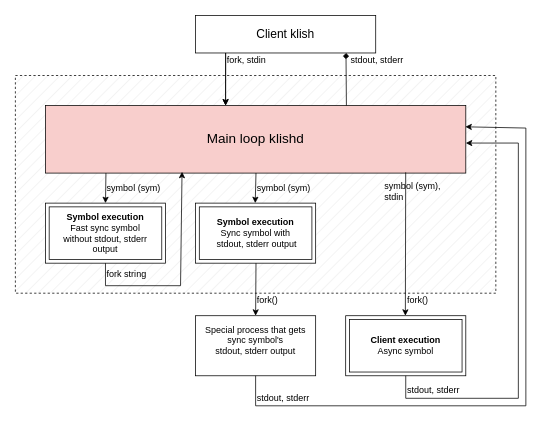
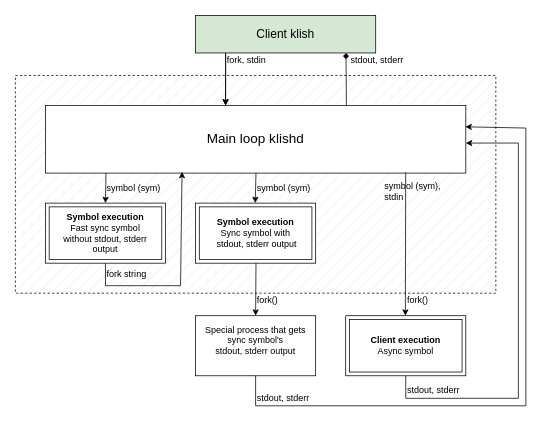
(285, 34) -> (285, 34)
(255, 139) -> (255, 139)
